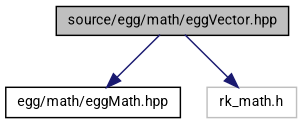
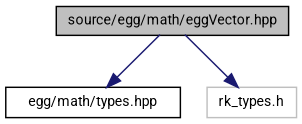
(93, 102) -> (93, 102)
(252, 102) -> (252, 102)
